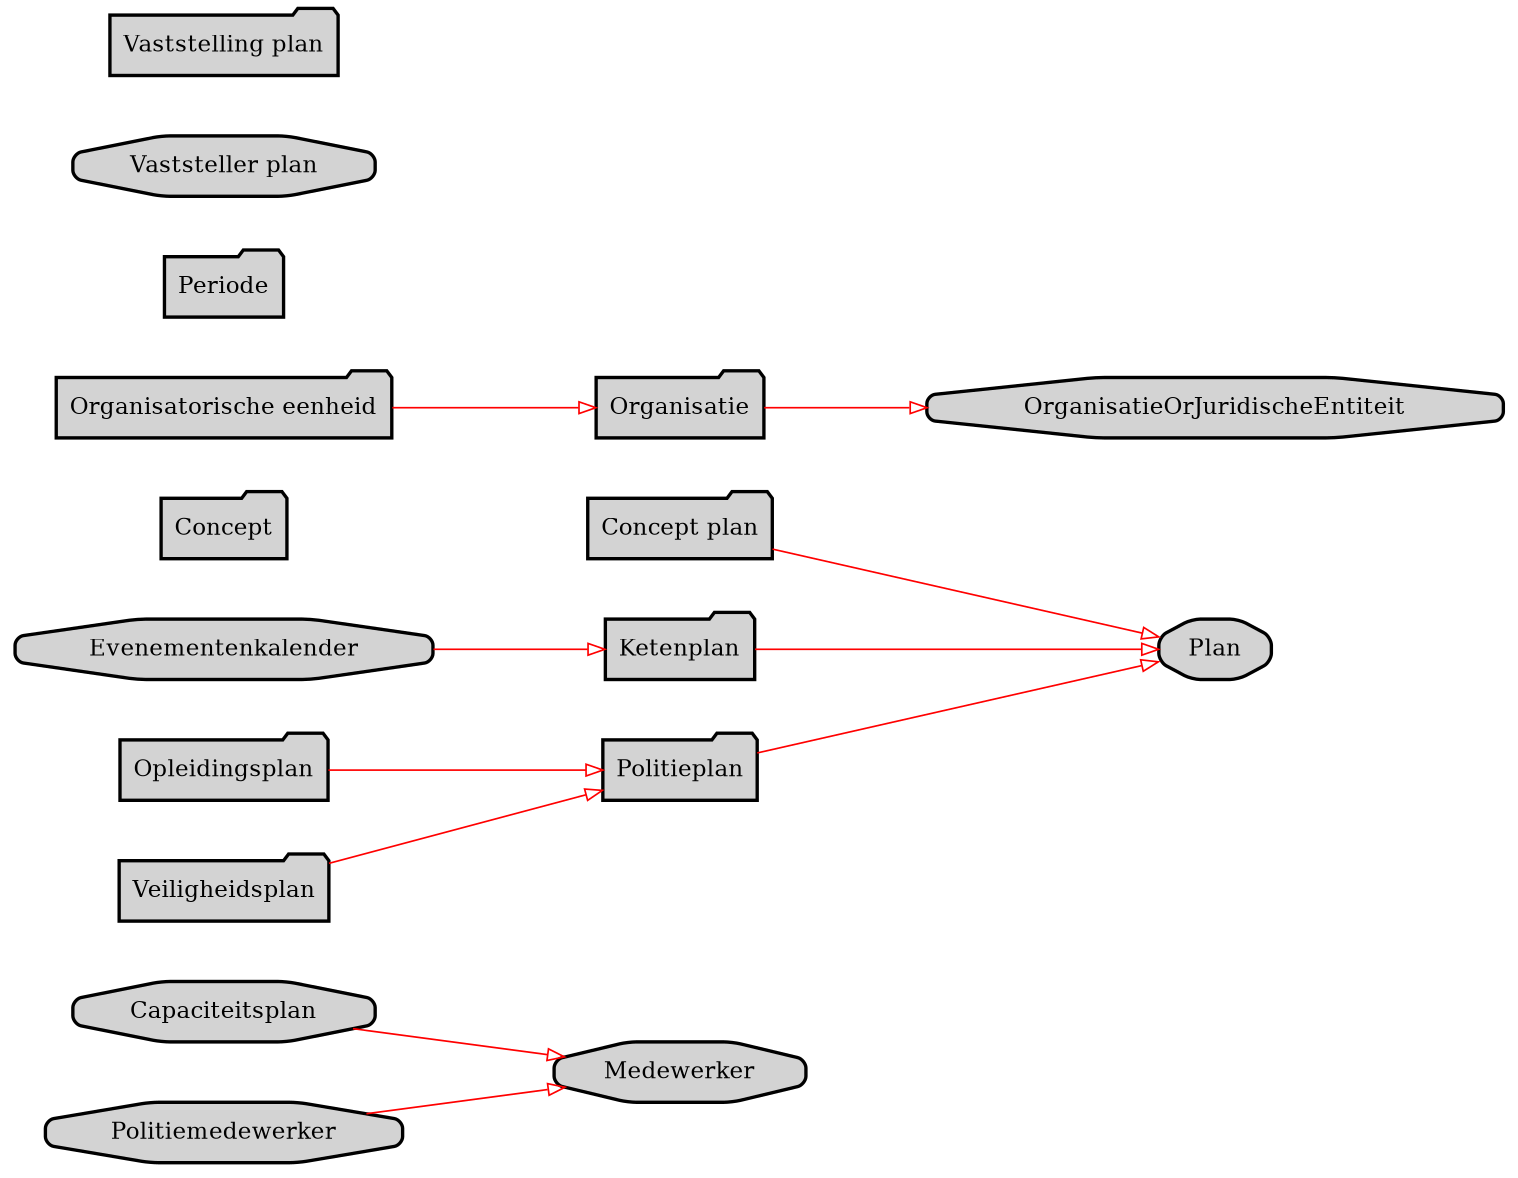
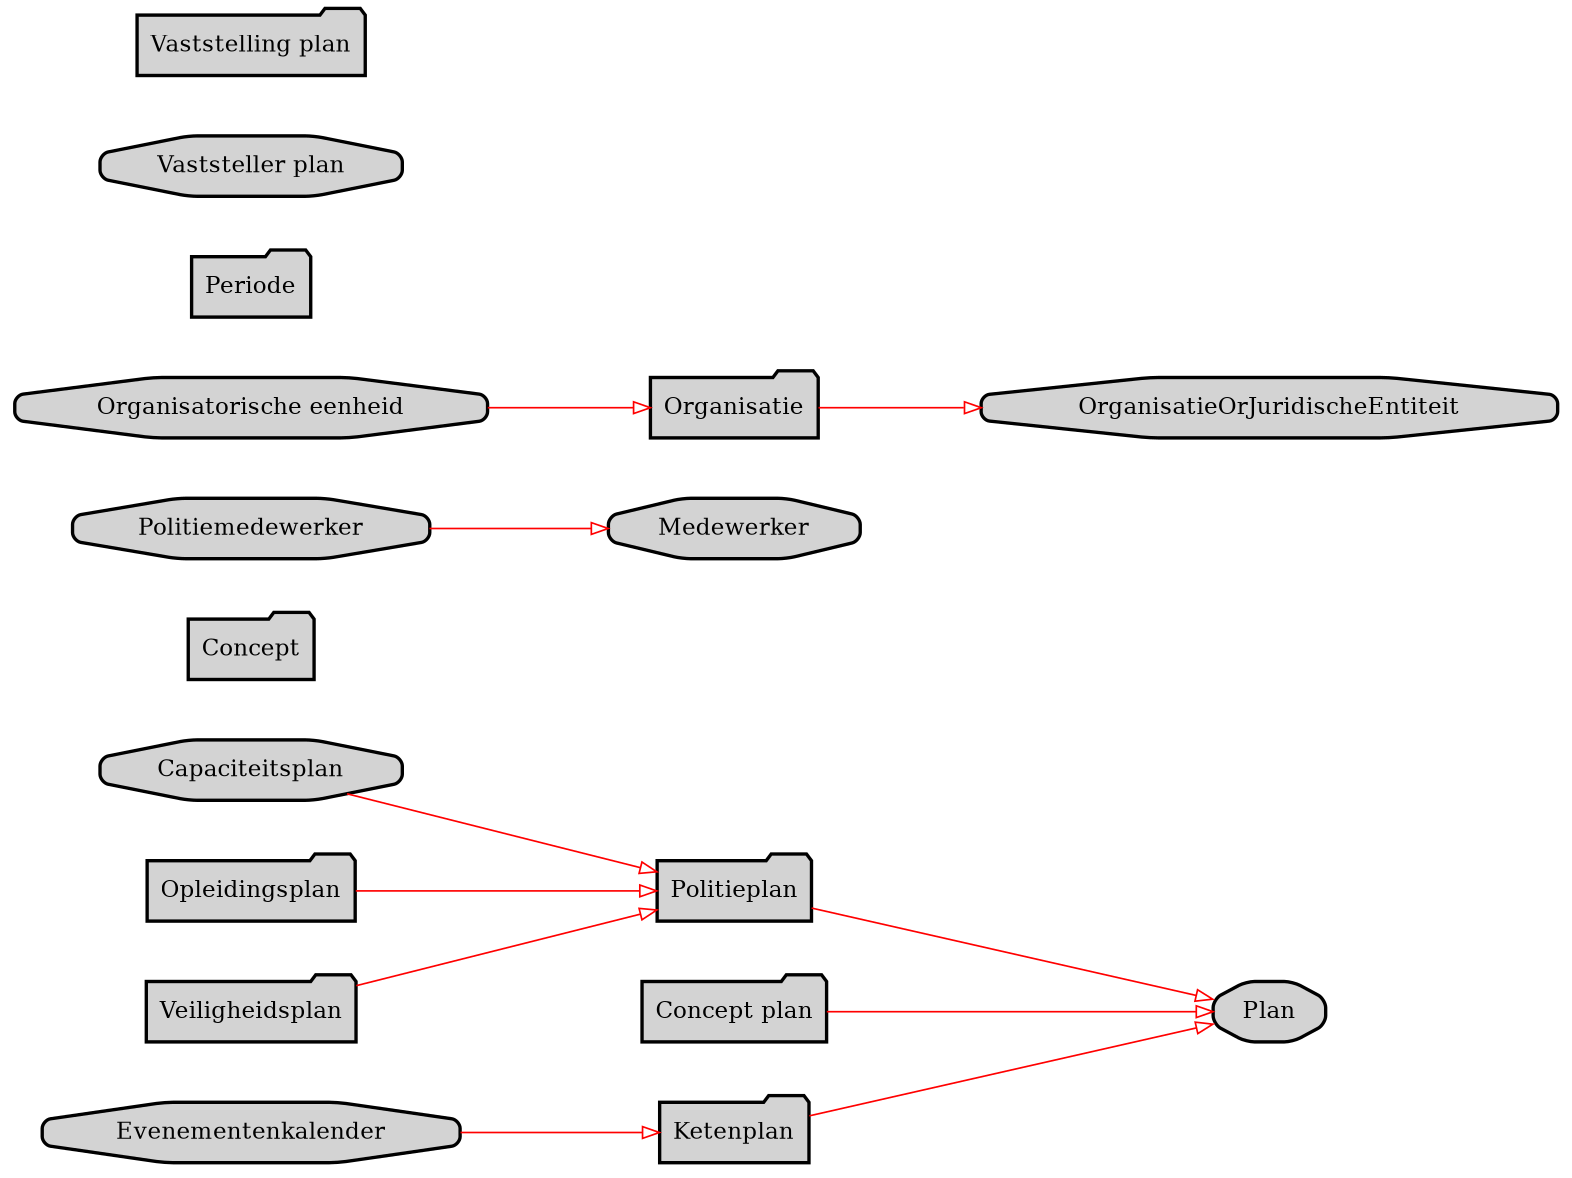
(224, 408) -> (251, 408)
(450, 1042) -> (494, 831)
